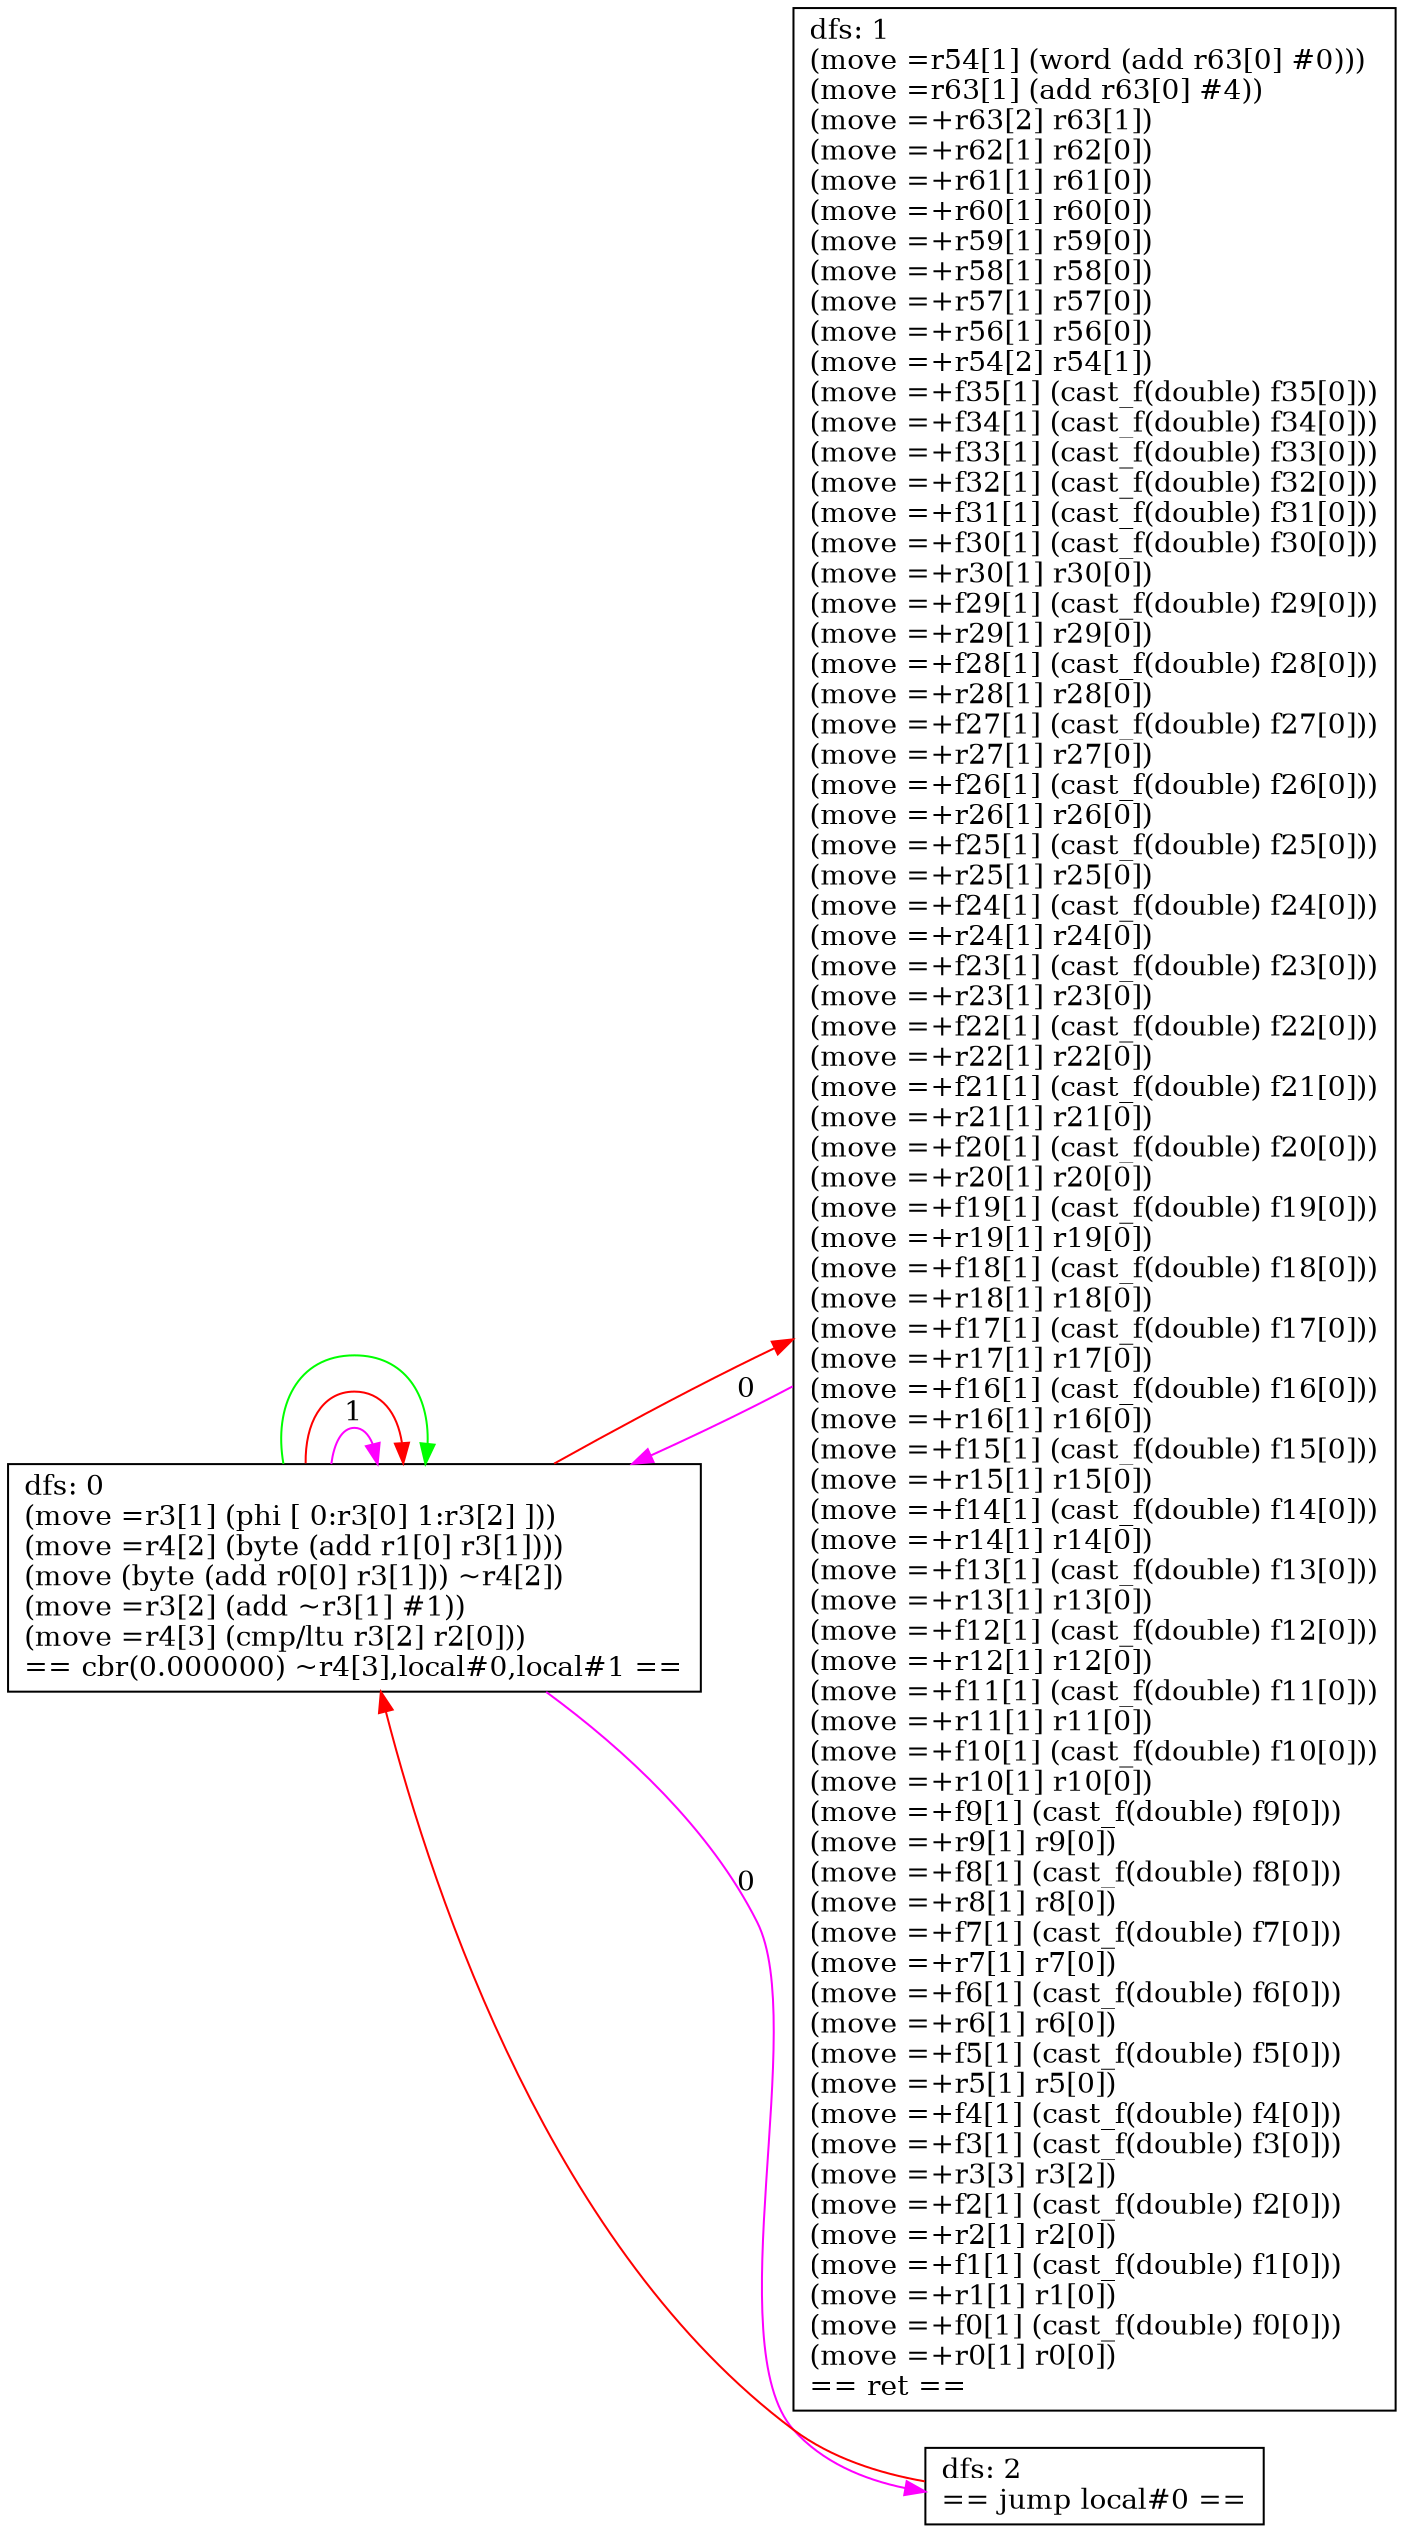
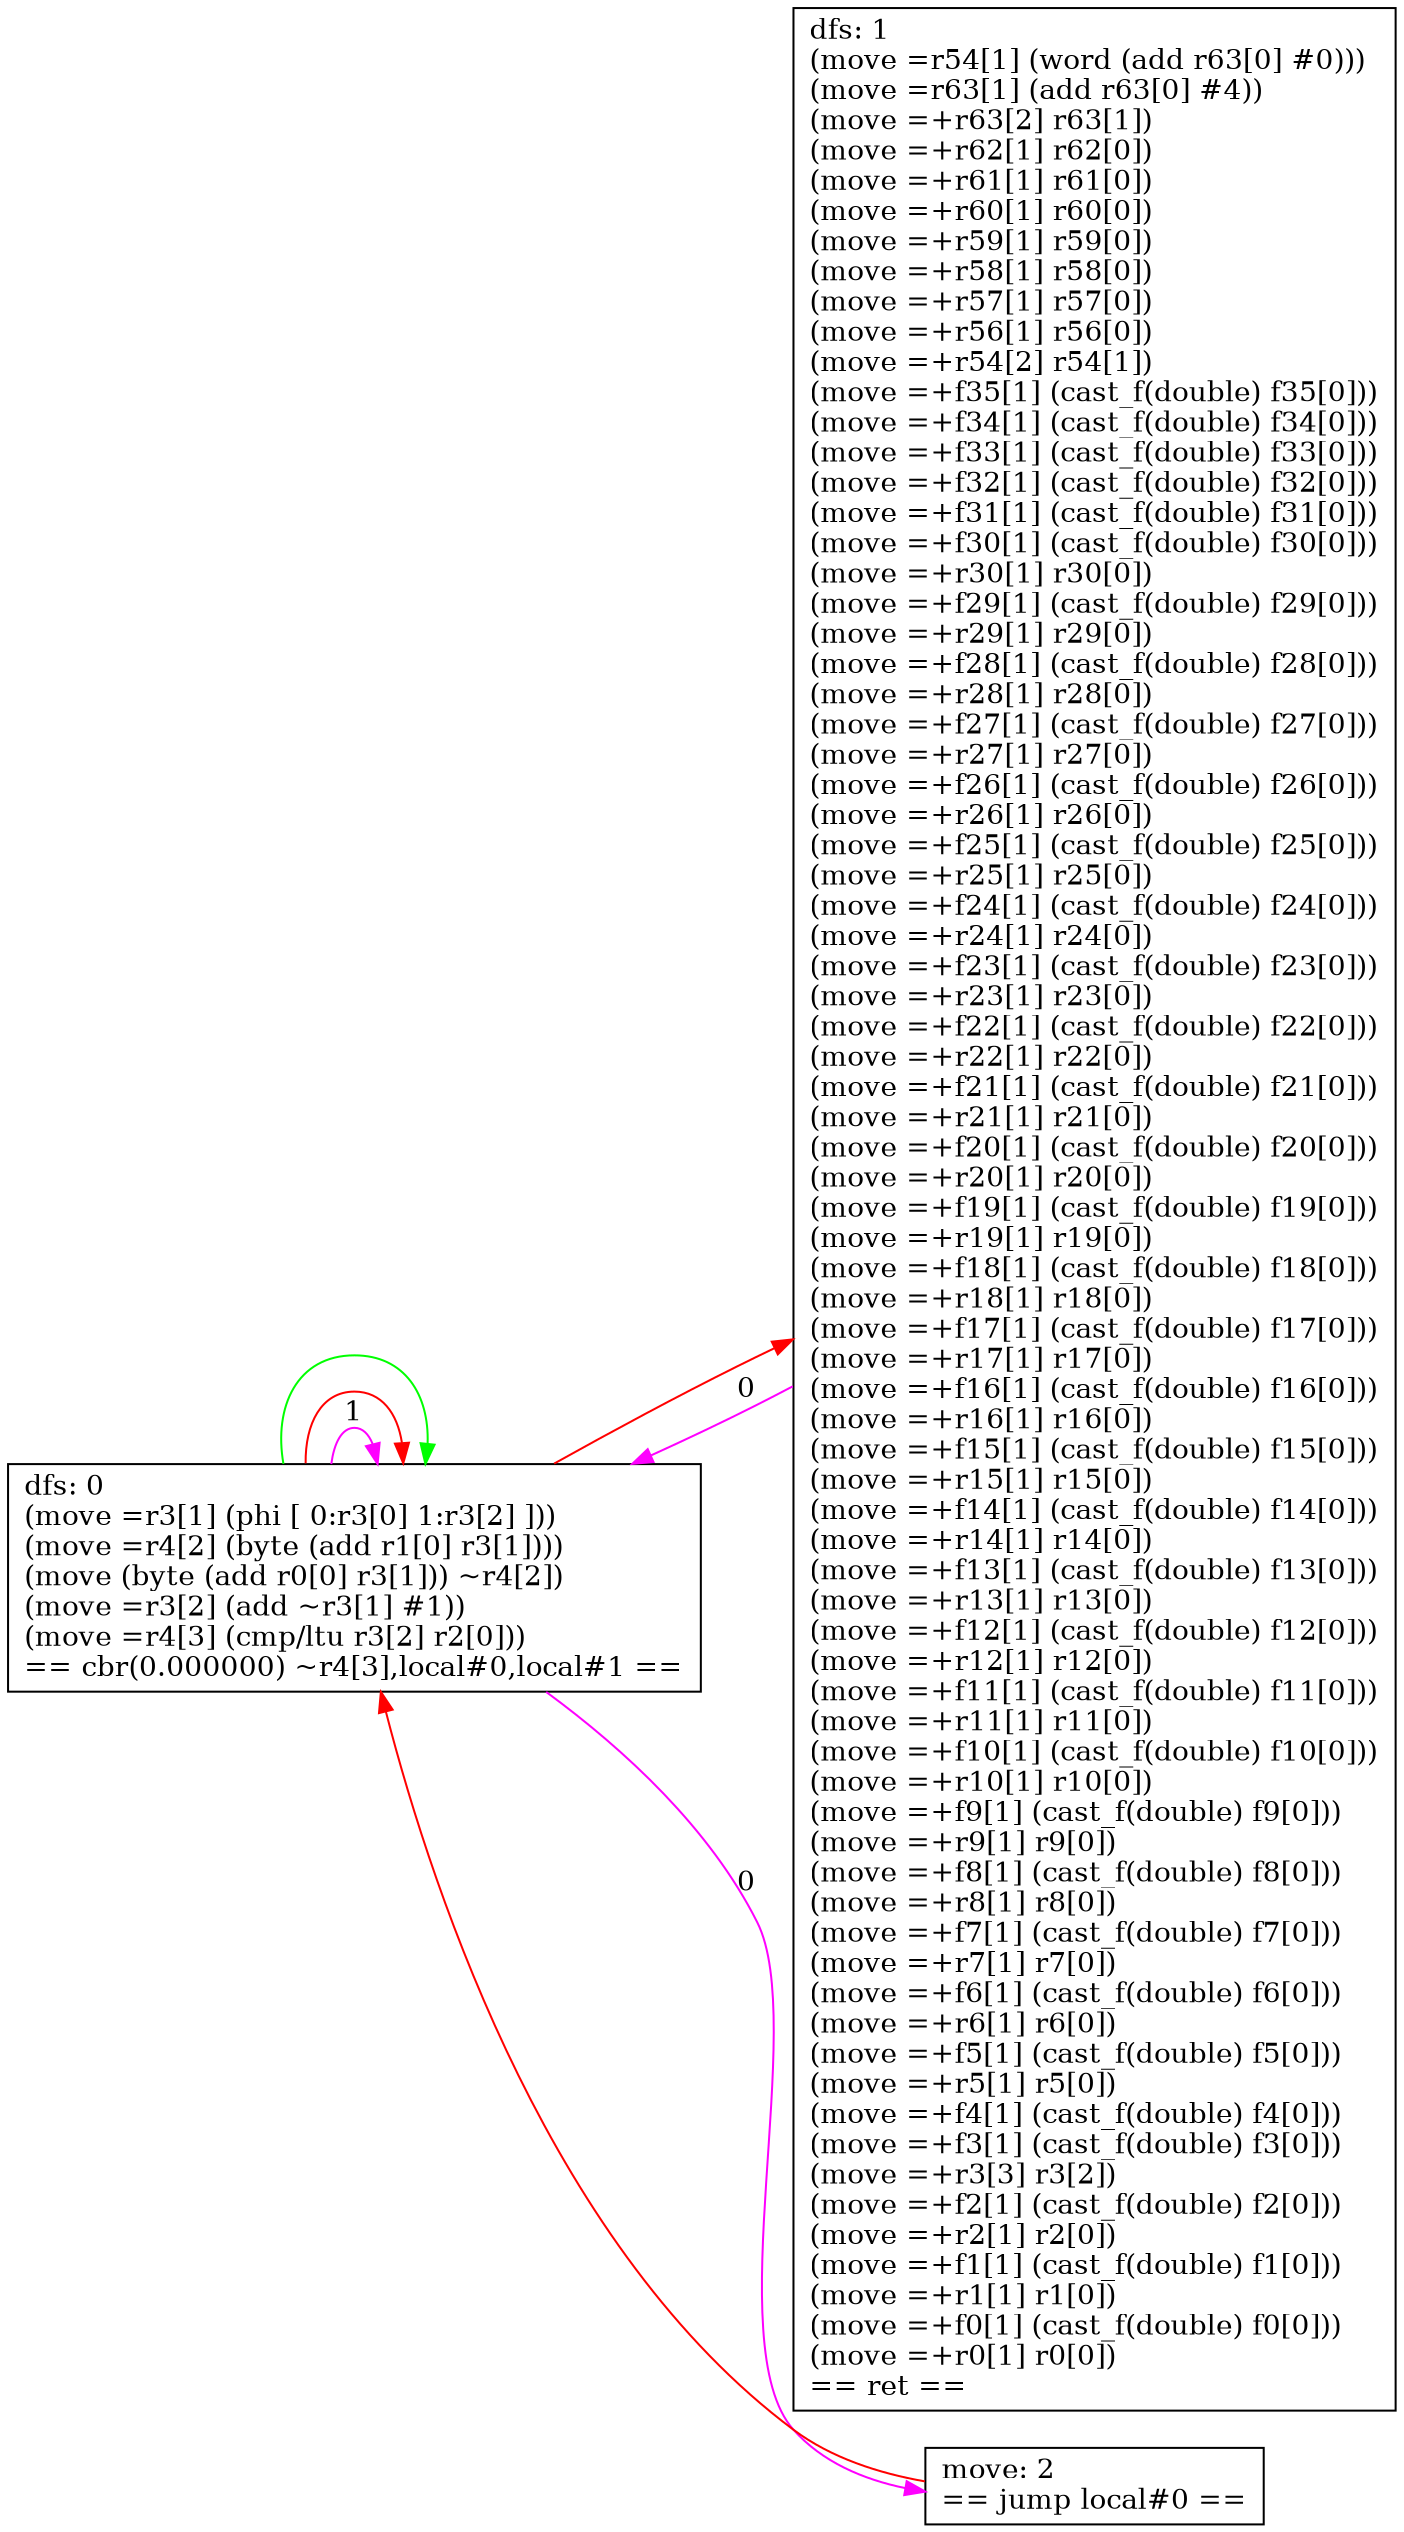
(1095, 2486) -> (1095, 2486)
